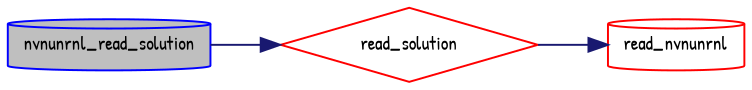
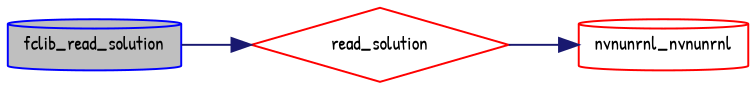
(109, 45) -> (95, 45)
(676, 45) -> (664, 45)
